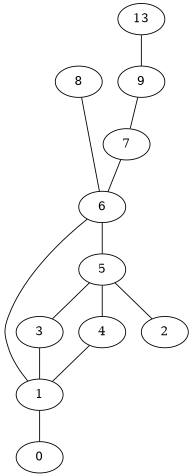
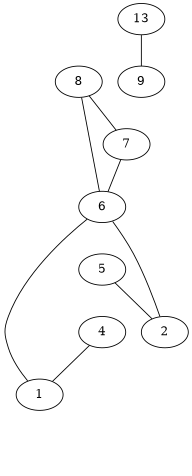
(134, 113) -> (103, 113)
(102, 238) -> (140, 267)
(102, 301) -> none
(40, 332) -> none
(40, 457) -> none
